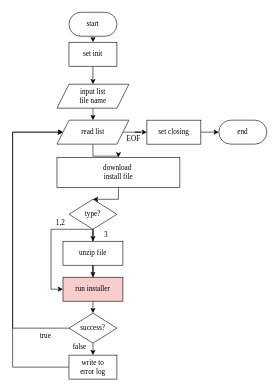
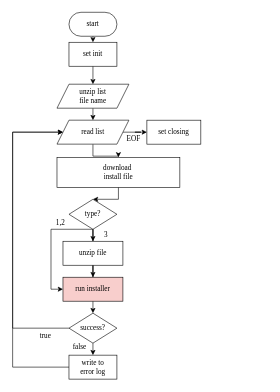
(93, 96) -> (93, 96)
(213, 132) -> none
(243, 132) -> none
